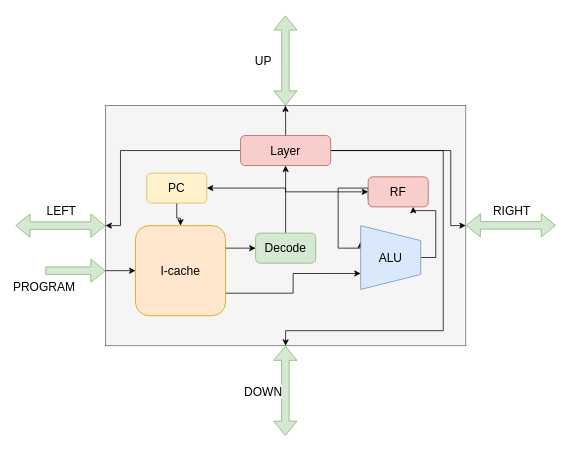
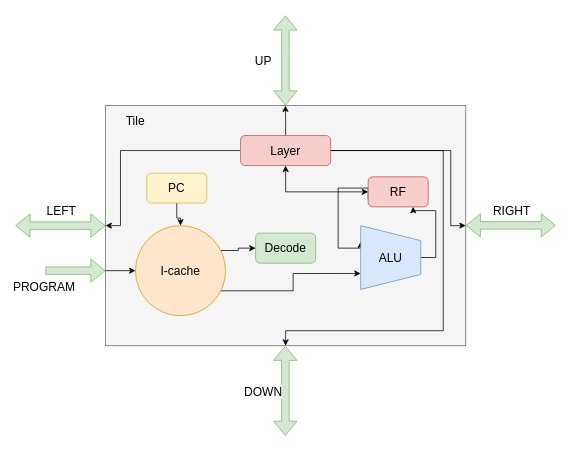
none -> (135, 120)
(285, 213) -> none
(180, 270) -> (180, 270)
